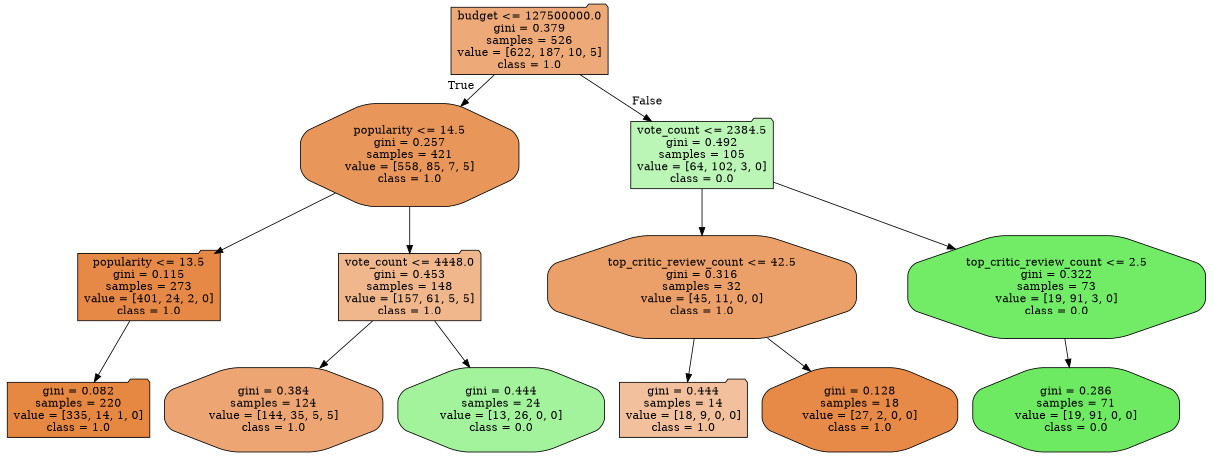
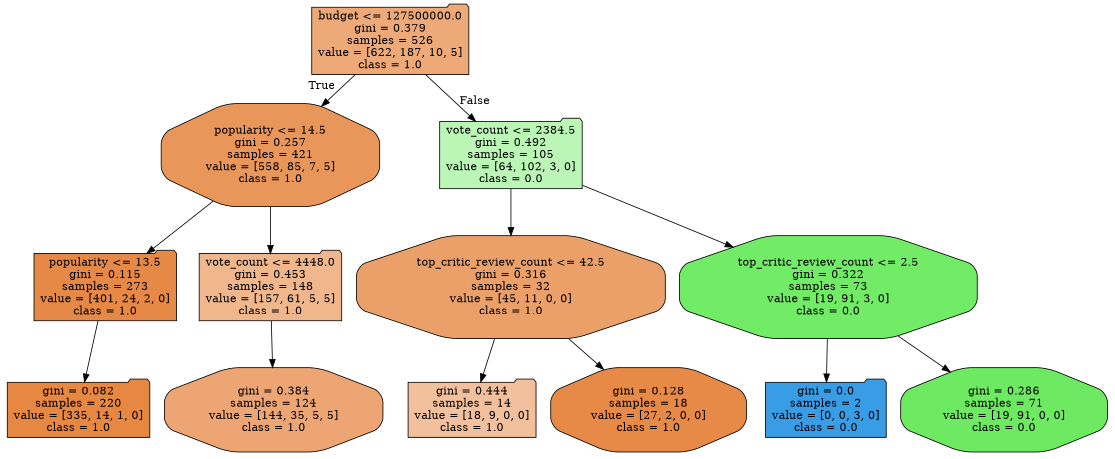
(501, 410) -> none
none -> (826, 410)
